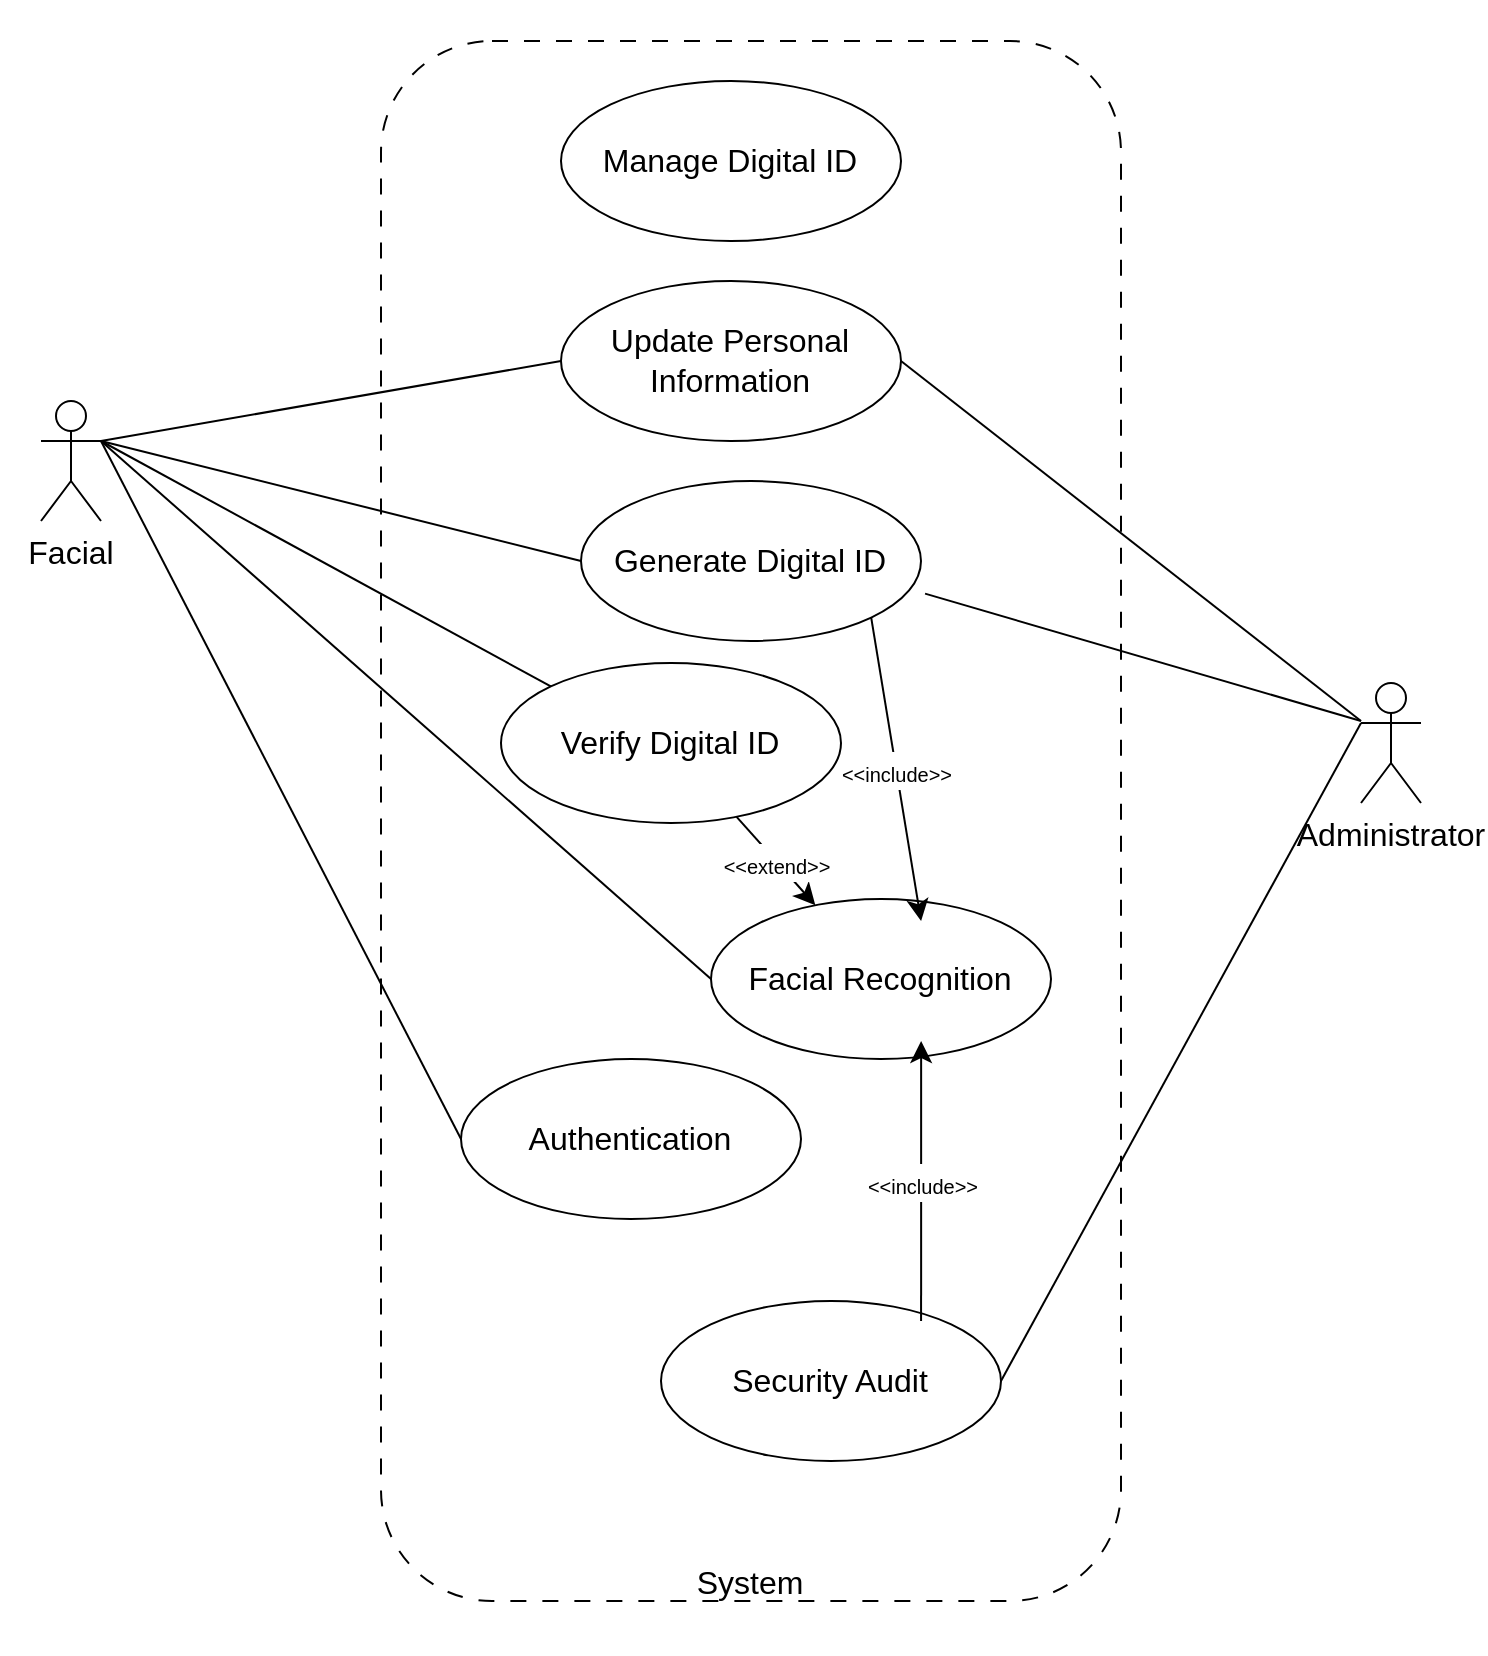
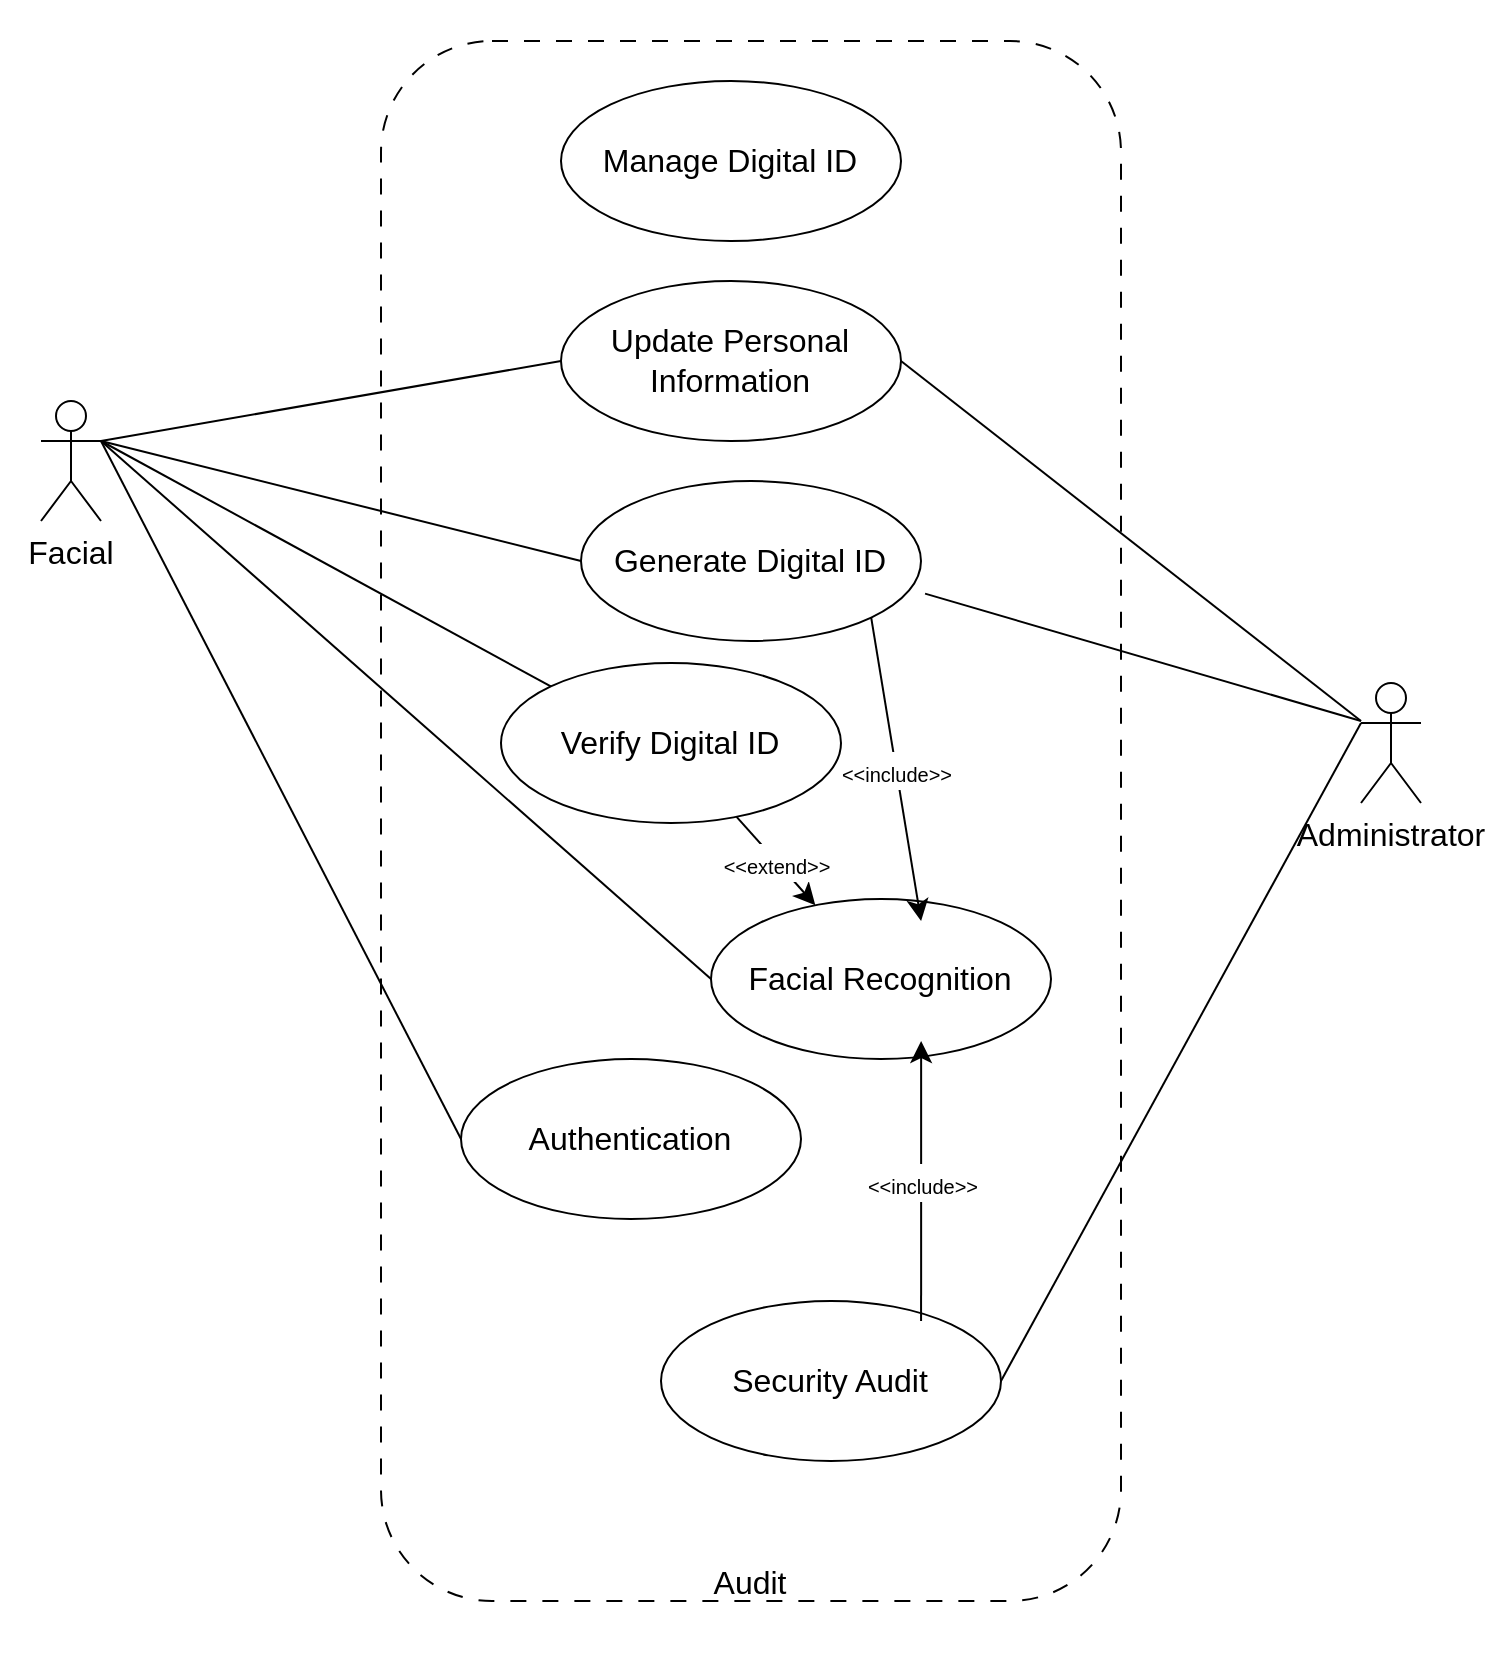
(751, 1583) -> (751, 1583)
